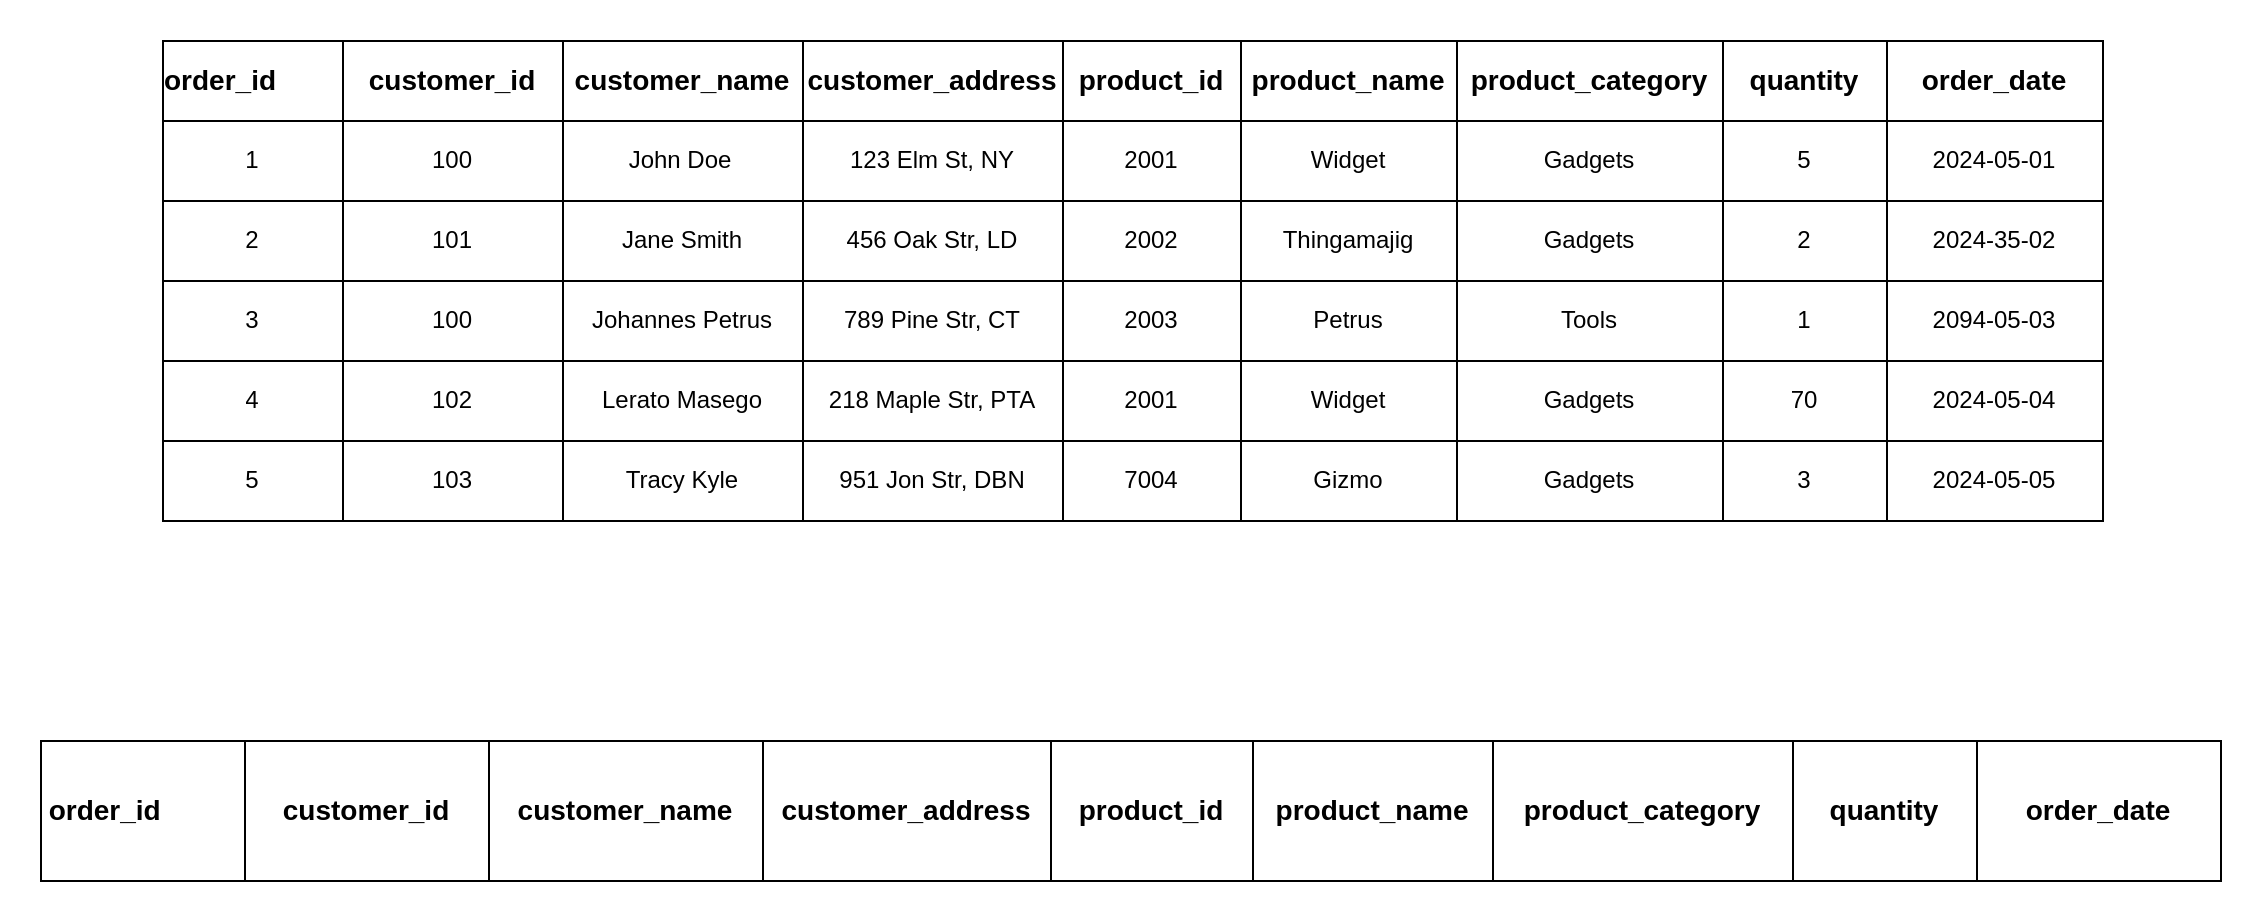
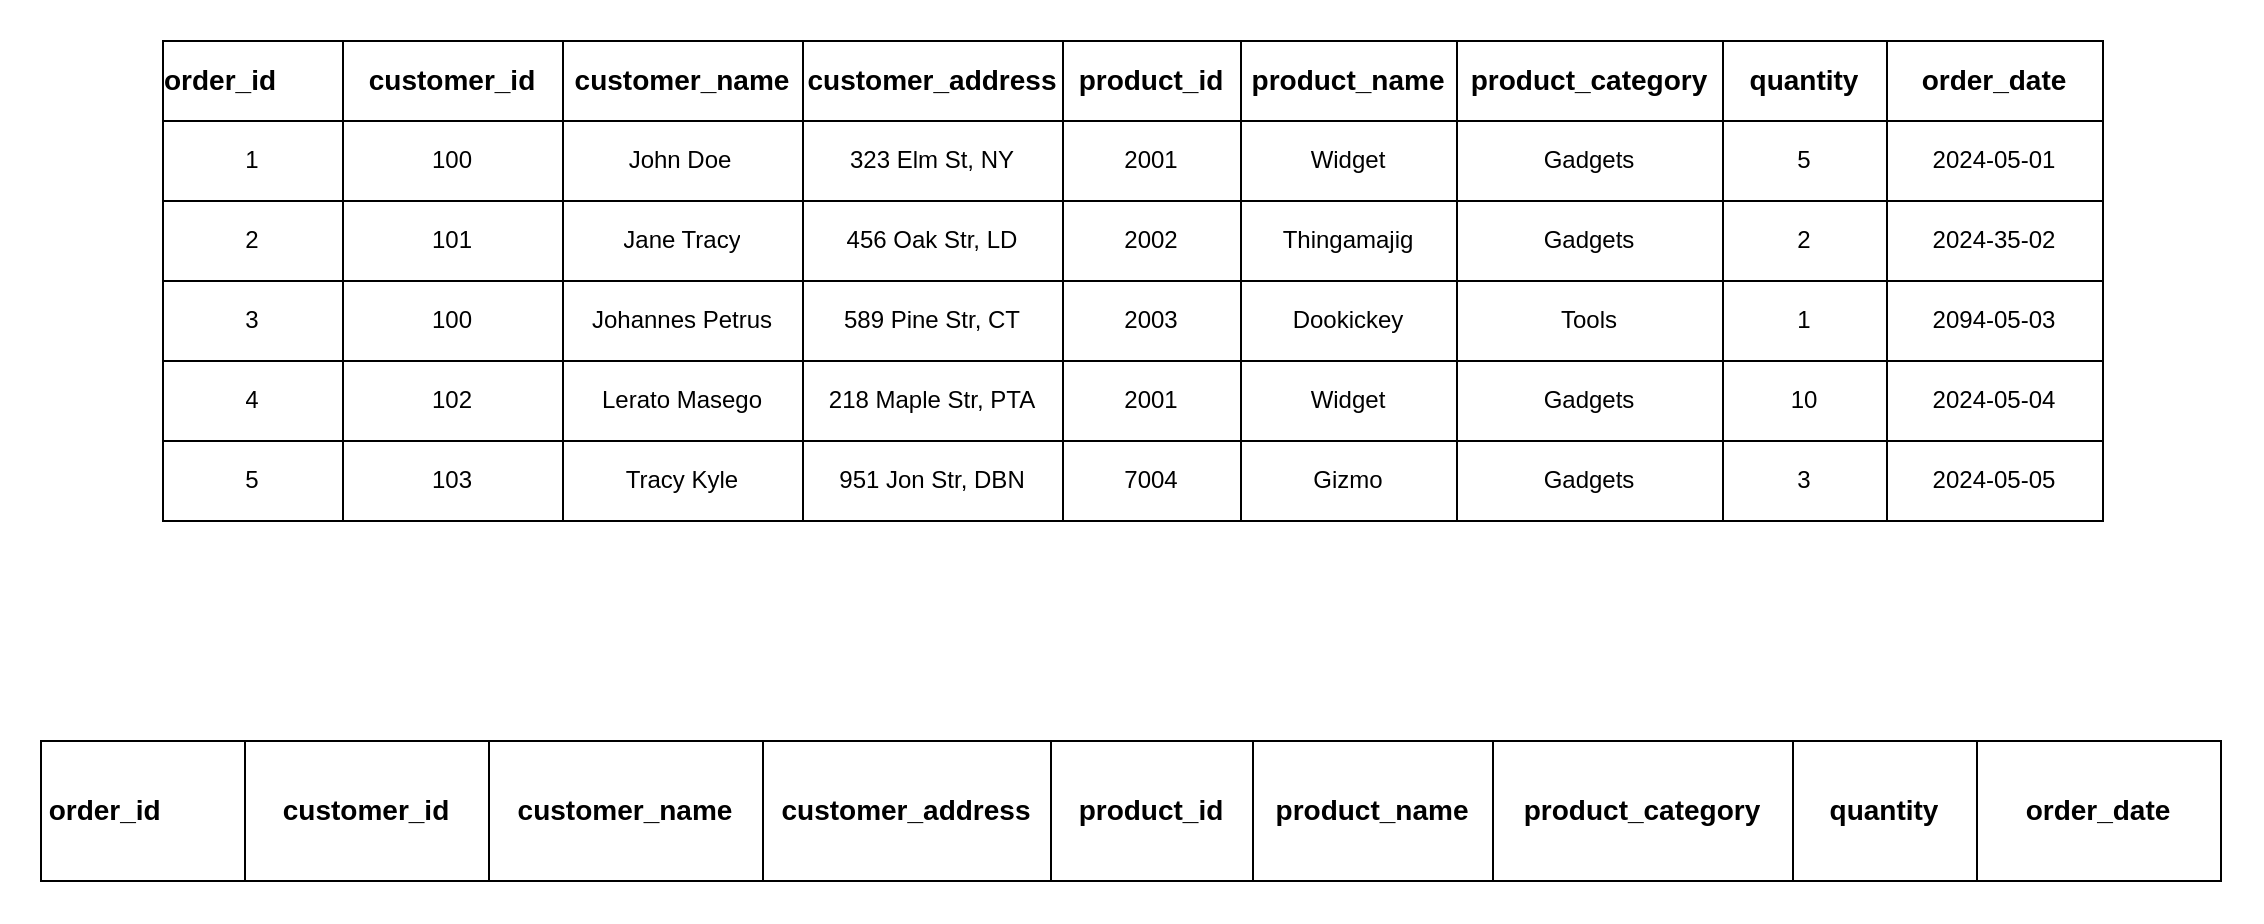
(933, 161) -> (933, 161)
(683, 241) -> (683, 241)
(933, 321) -> (933, 321)
(1349, 321) -> (1349, 321)
(1805, 401) -> (1805, 401)
